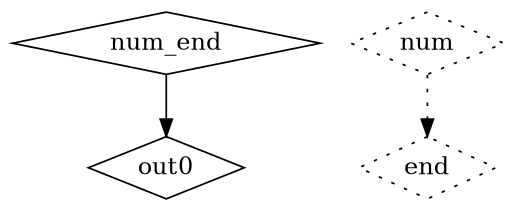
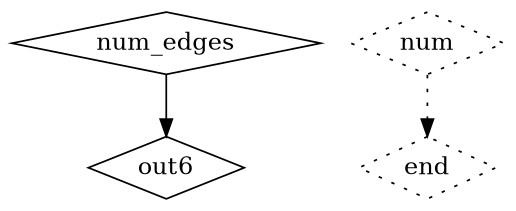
(166, 43) -> (166, 43)
(166, 168) -> (166, 168)
